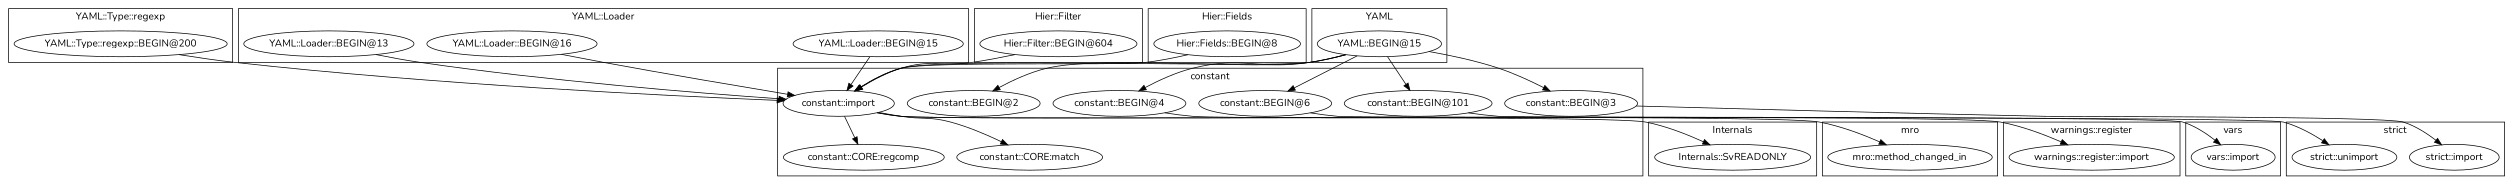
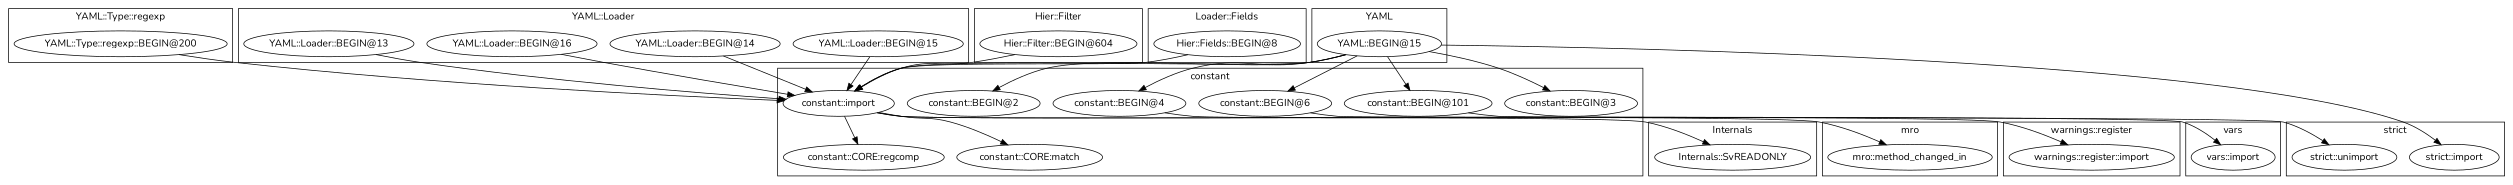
(1227, 17) -> (1227, 17)
none -> (695, 44)
(1918, 113) -> (1943, 62)
